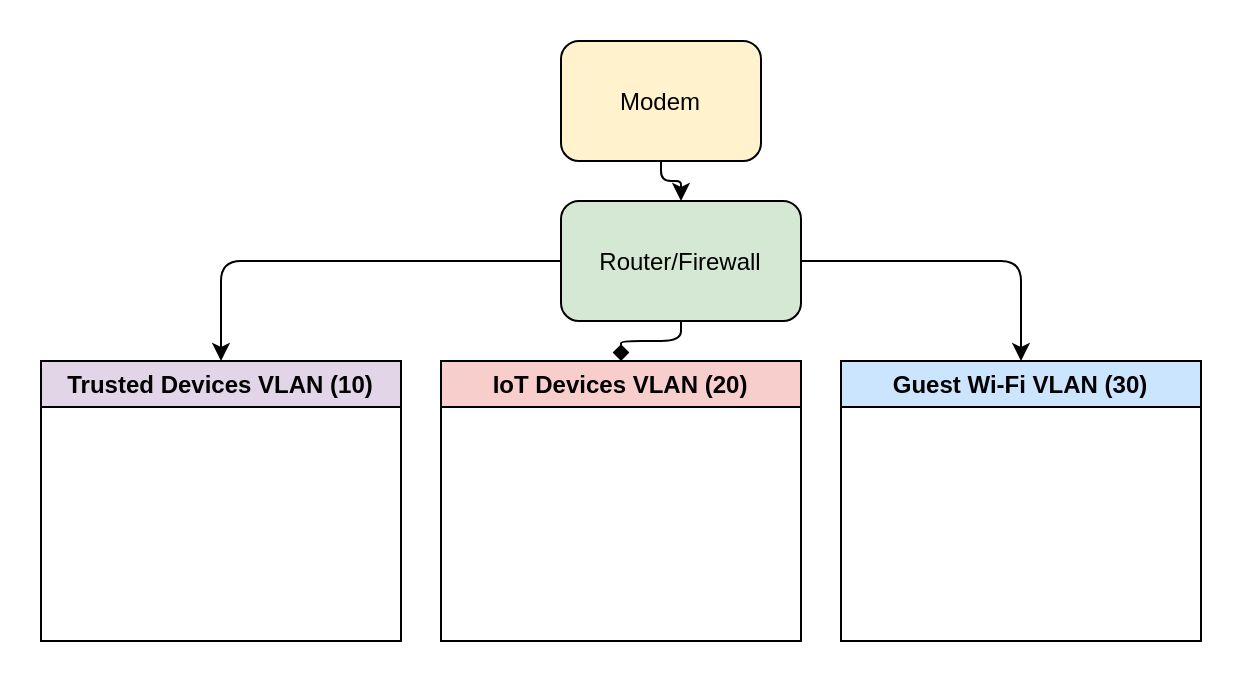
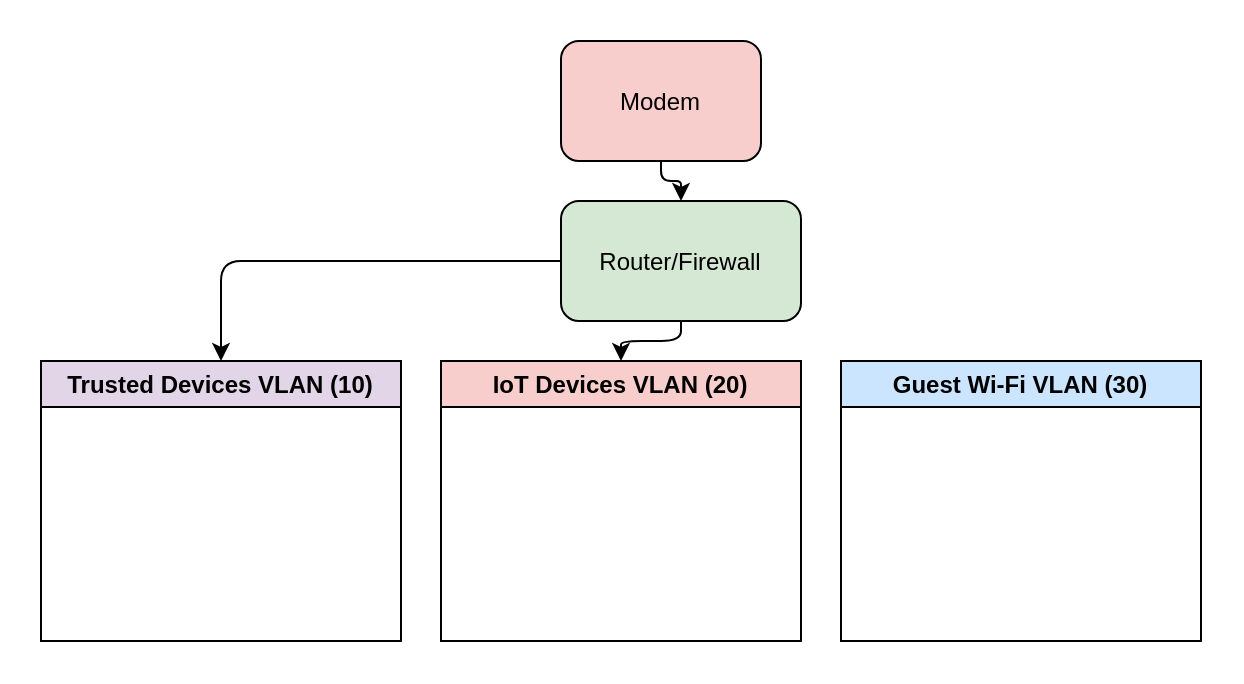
(661, 101) -> (661, 101)
(947, 261) -> none
(624, 342) -> (623, 343)
